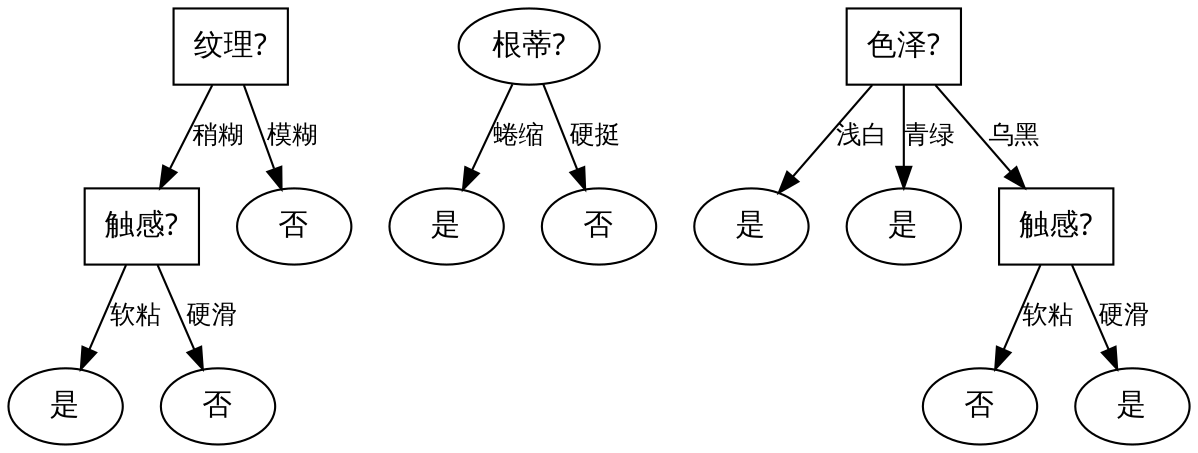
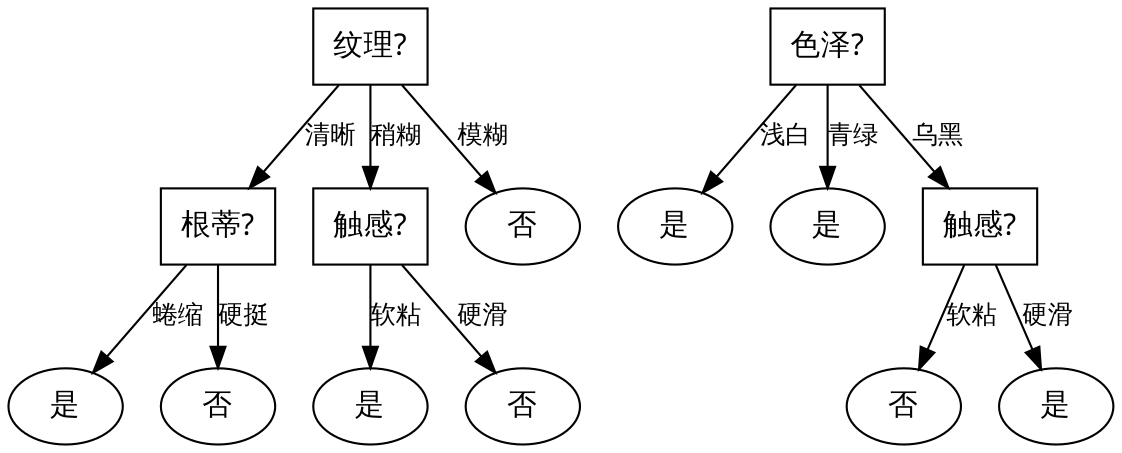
(529, 47) -> (218, 226)
none -> (301, 128)
